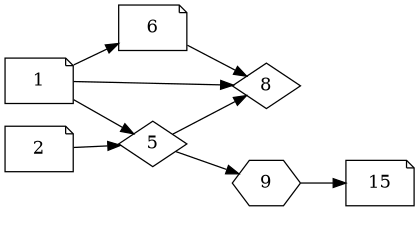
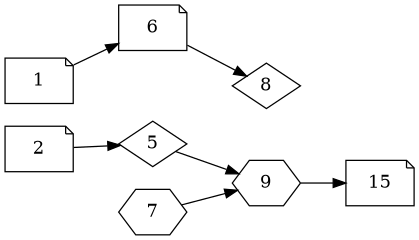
(147, 83) -> none
(98, 114) -> none
(204, 118) -> none
none -> (153, 212)
